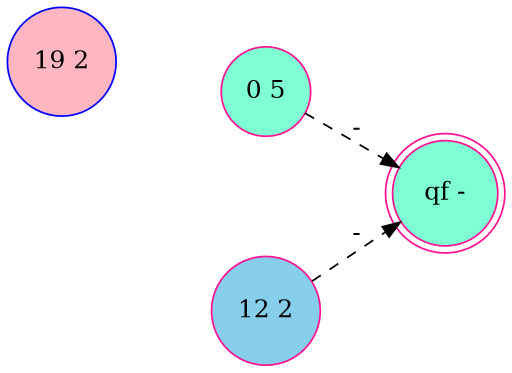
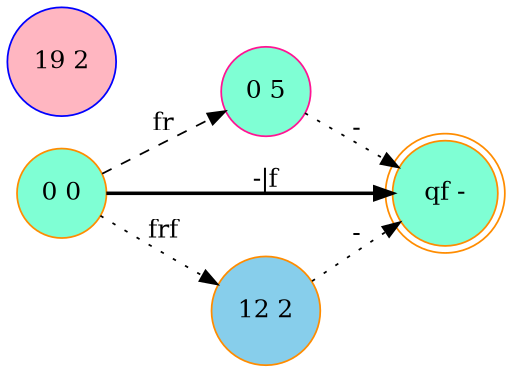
(344, 136) -> (344, 136)
none -> (62, 193)
(445, 193) -> (445, 193)
(349, 257) -> (349, 257)
(266, 311) -> (266, 311)
